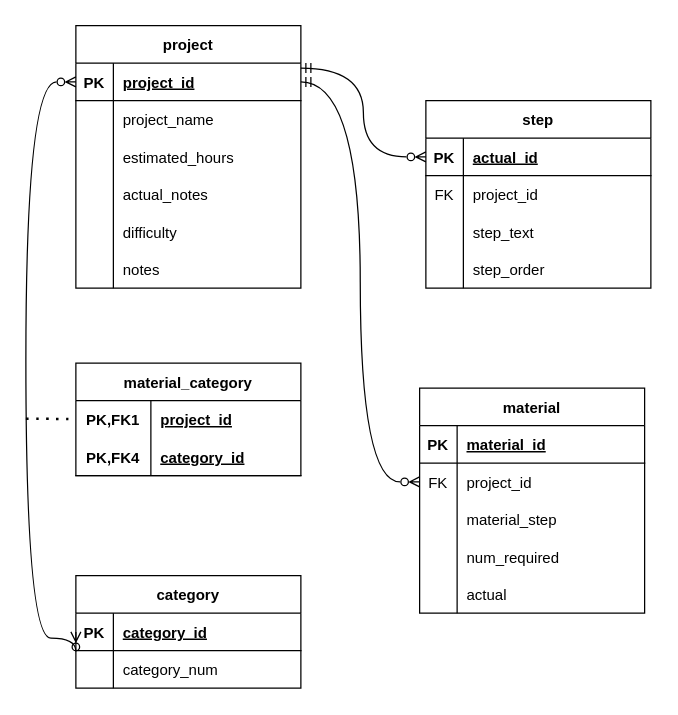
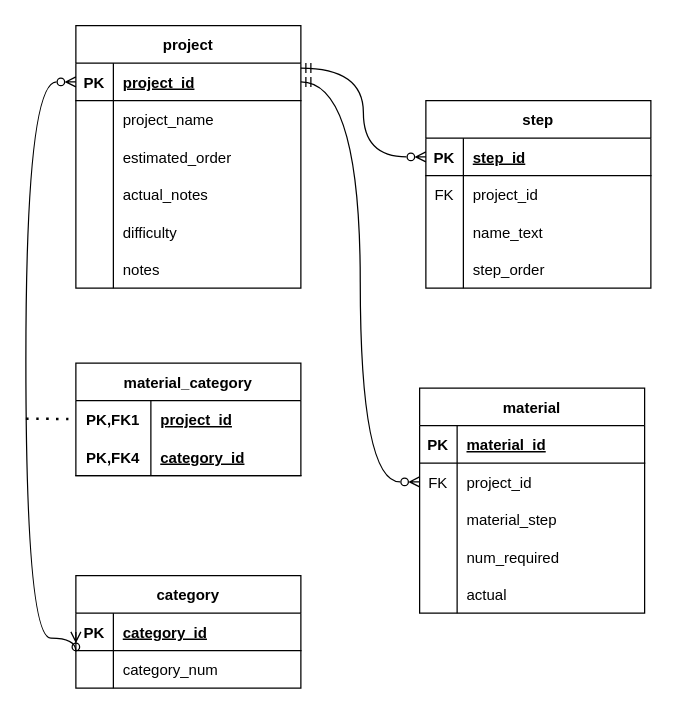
(184, 158) -> (184, 158)
(506, 158) -> (500, 158)
(510, 233) -> (510, 233)
